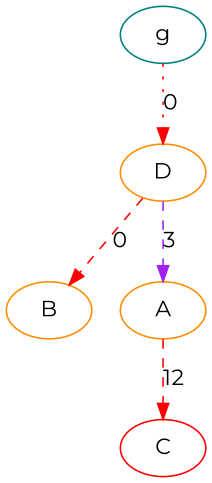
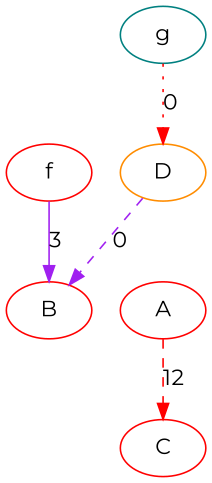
none -> (49, 173)
(163, 234) -> none
(111, 235) -> (111, 235)
(49, 310) -> (49, 310)
(163, 310) -> (163, 310)
